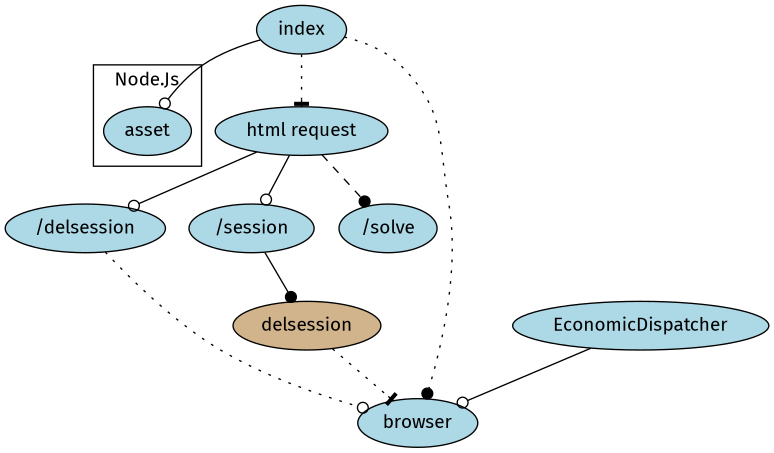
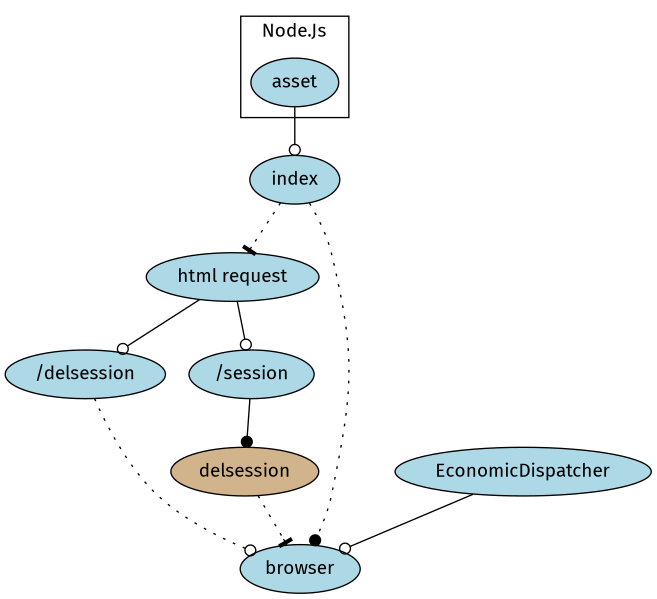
(209, 61) -> (295, 126)
(388, 228) -> none
